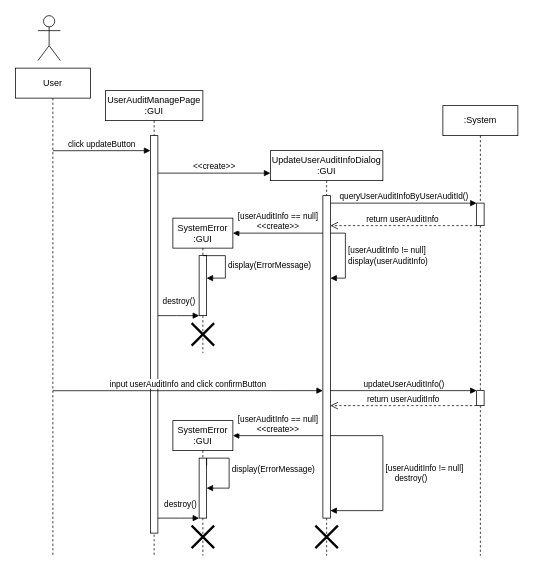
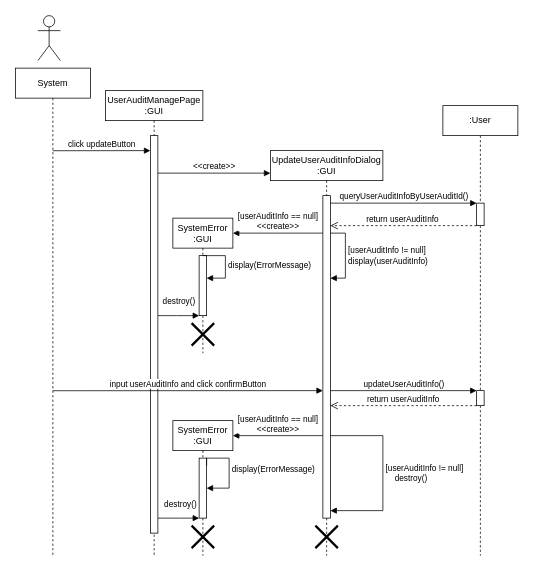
(53, 83) -> (53, 83)
(480, 120) -> (480, 120)
